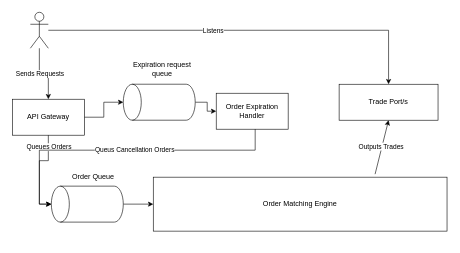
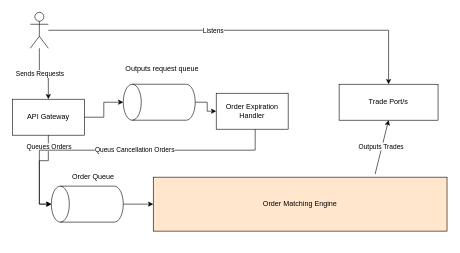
(162, 69) -> (162, 69)
(300, 204) -> (300, 204)
